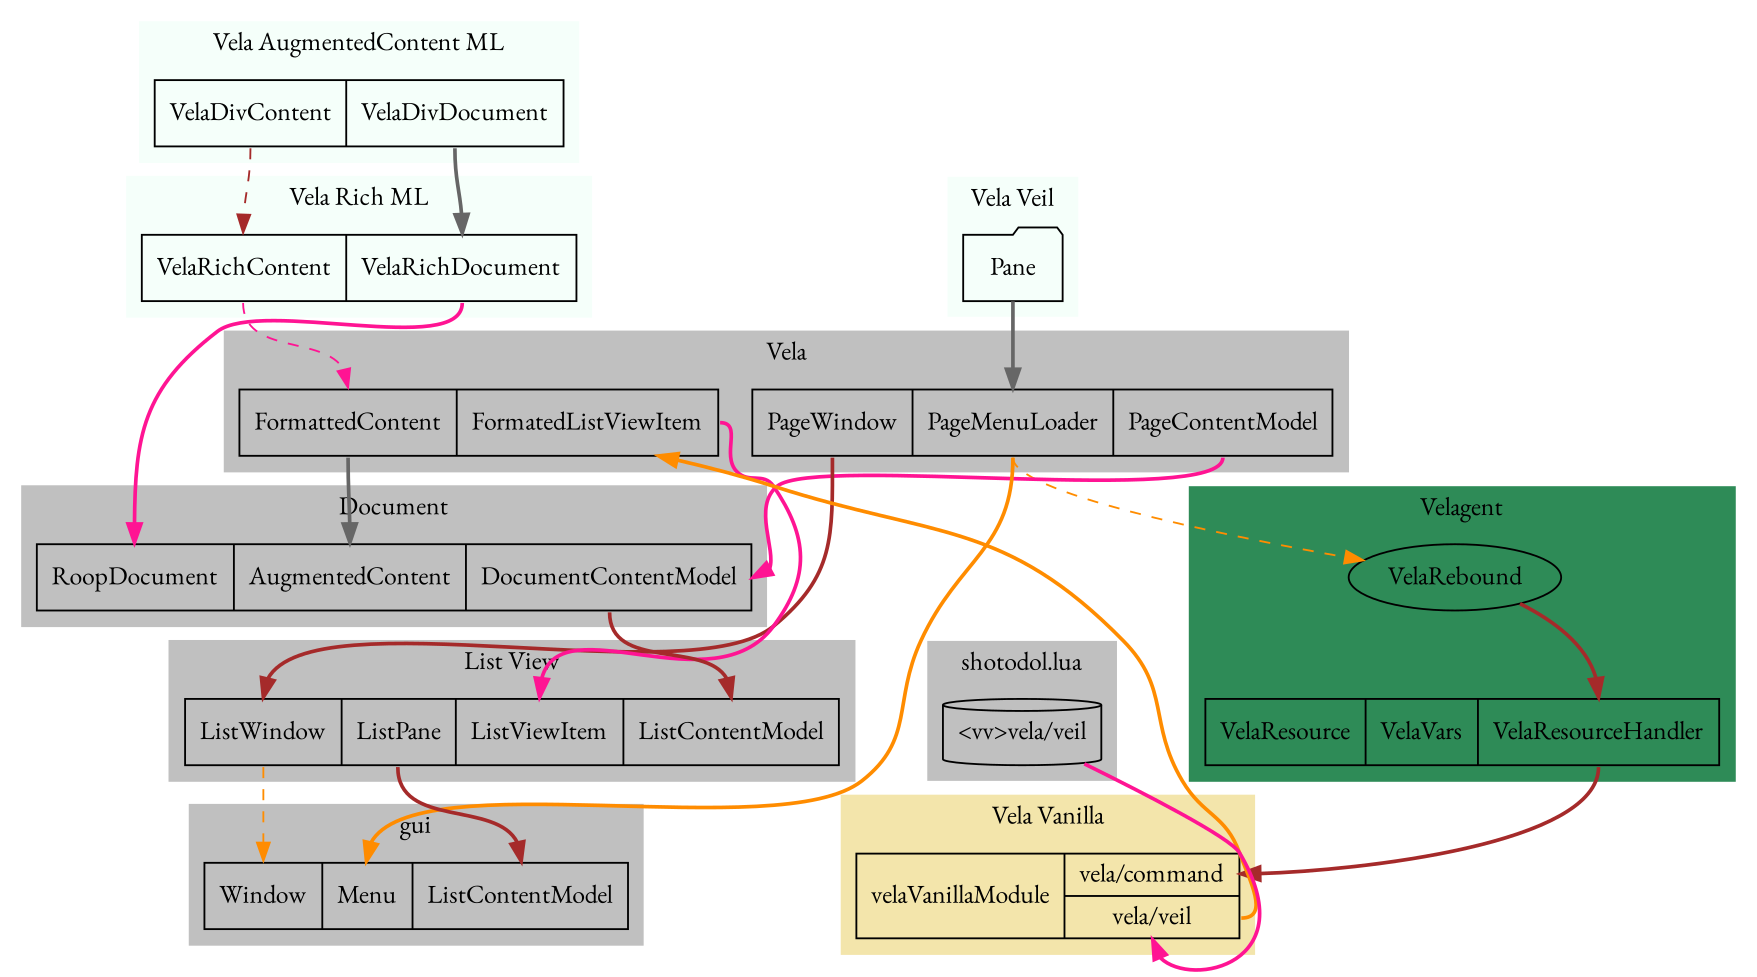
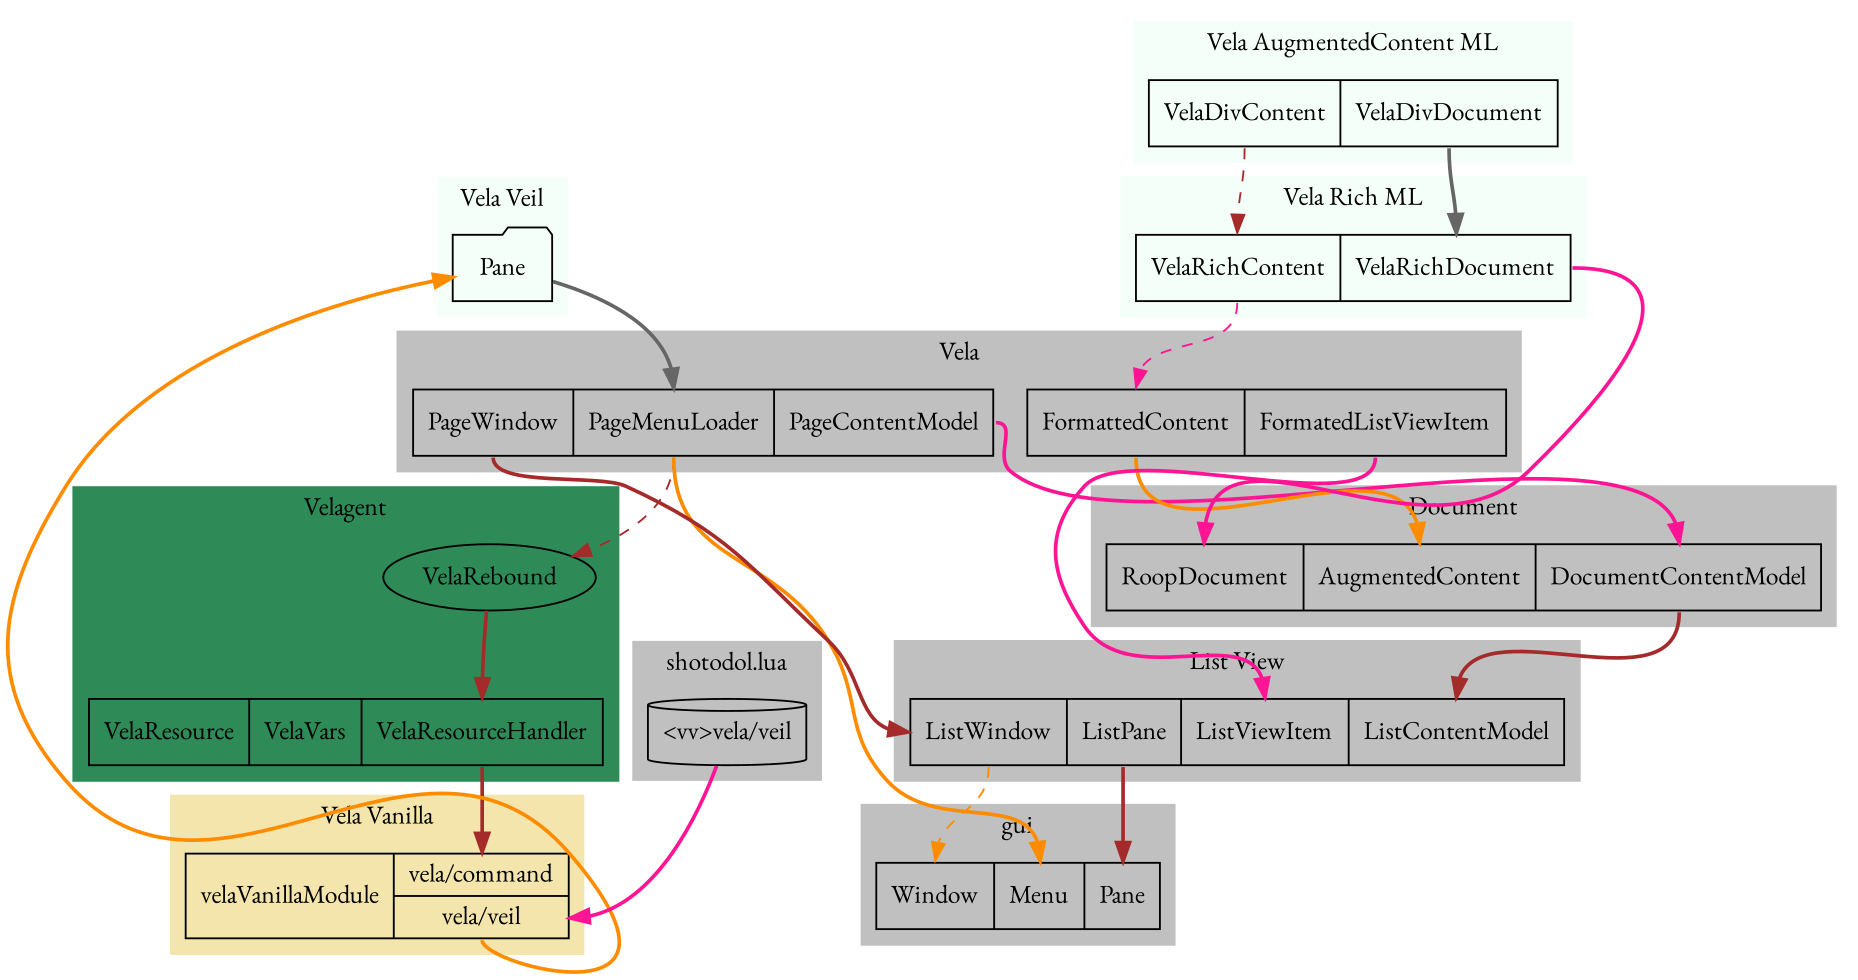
(349, 497) -> (1269, 501)
(1172, 522) -> (646, 516)
(1061, 587) -> (86, 797)
(520, 895) -> (1122, 895)
